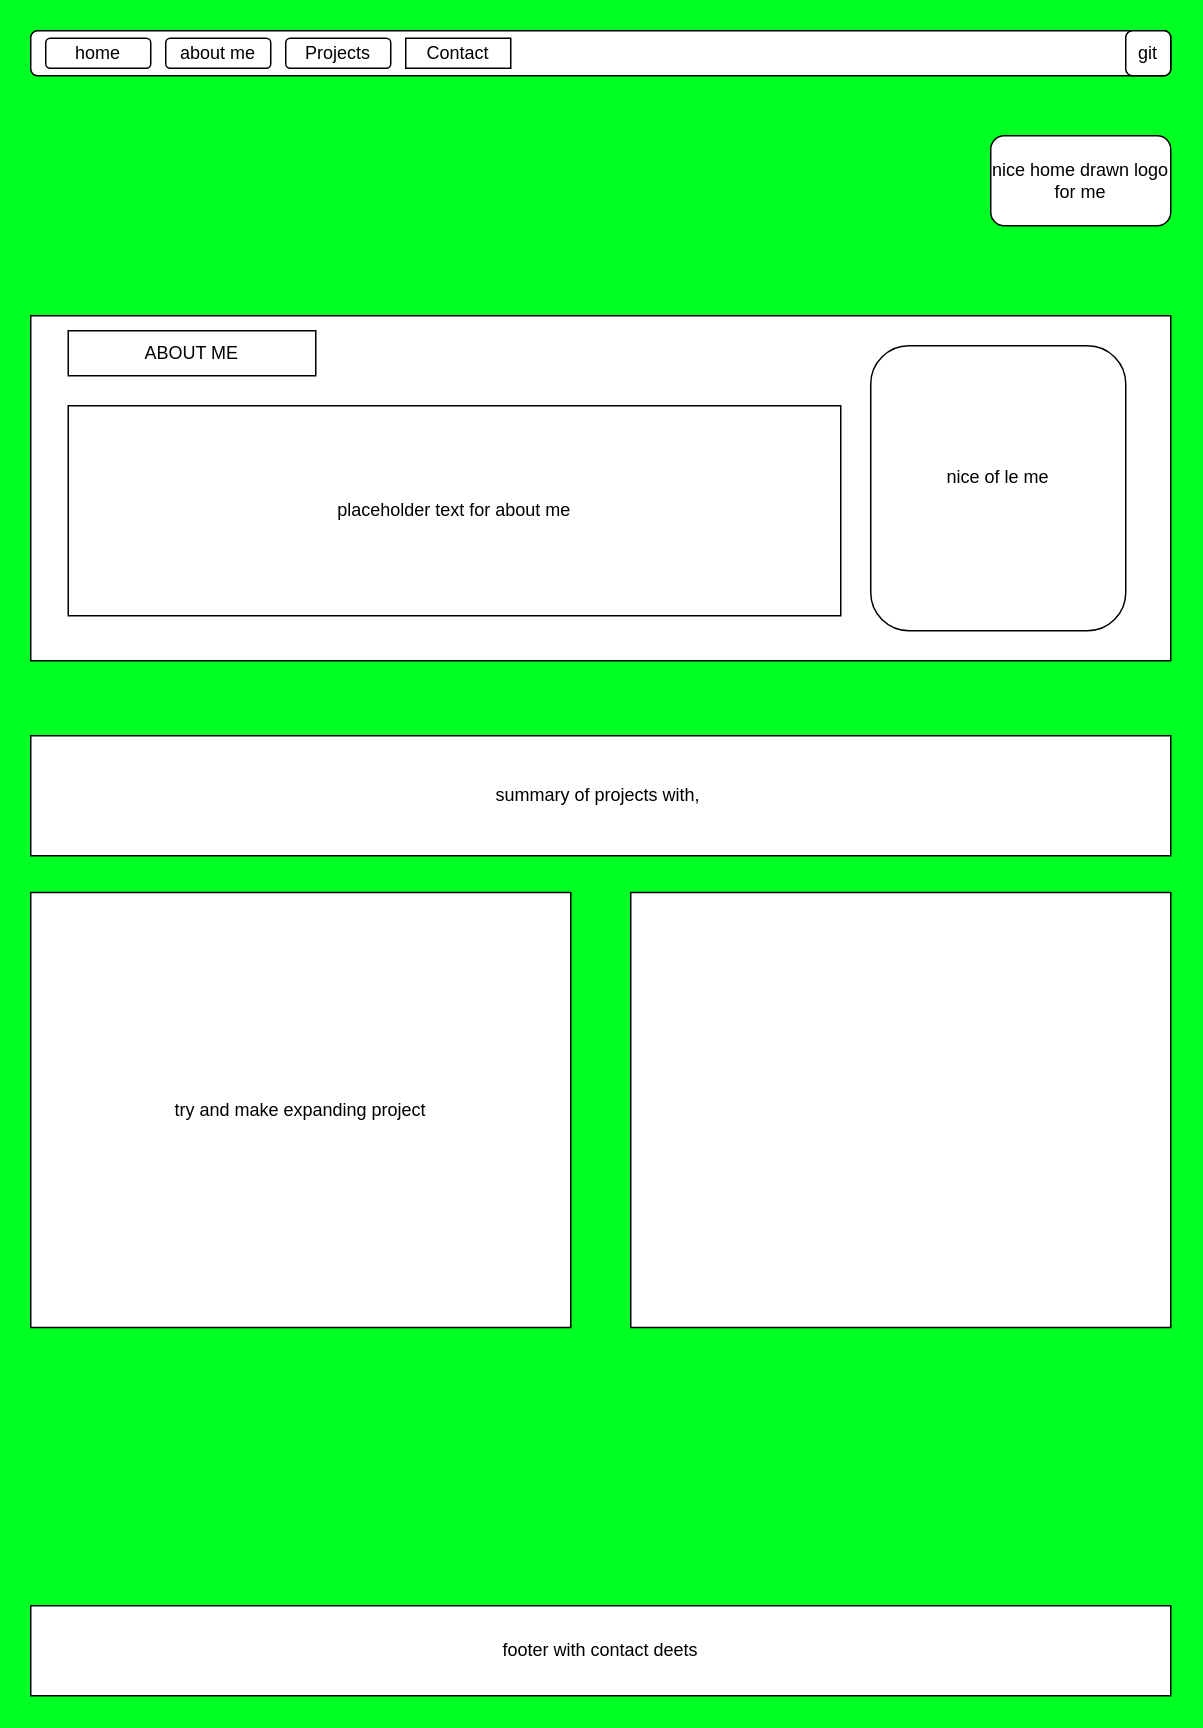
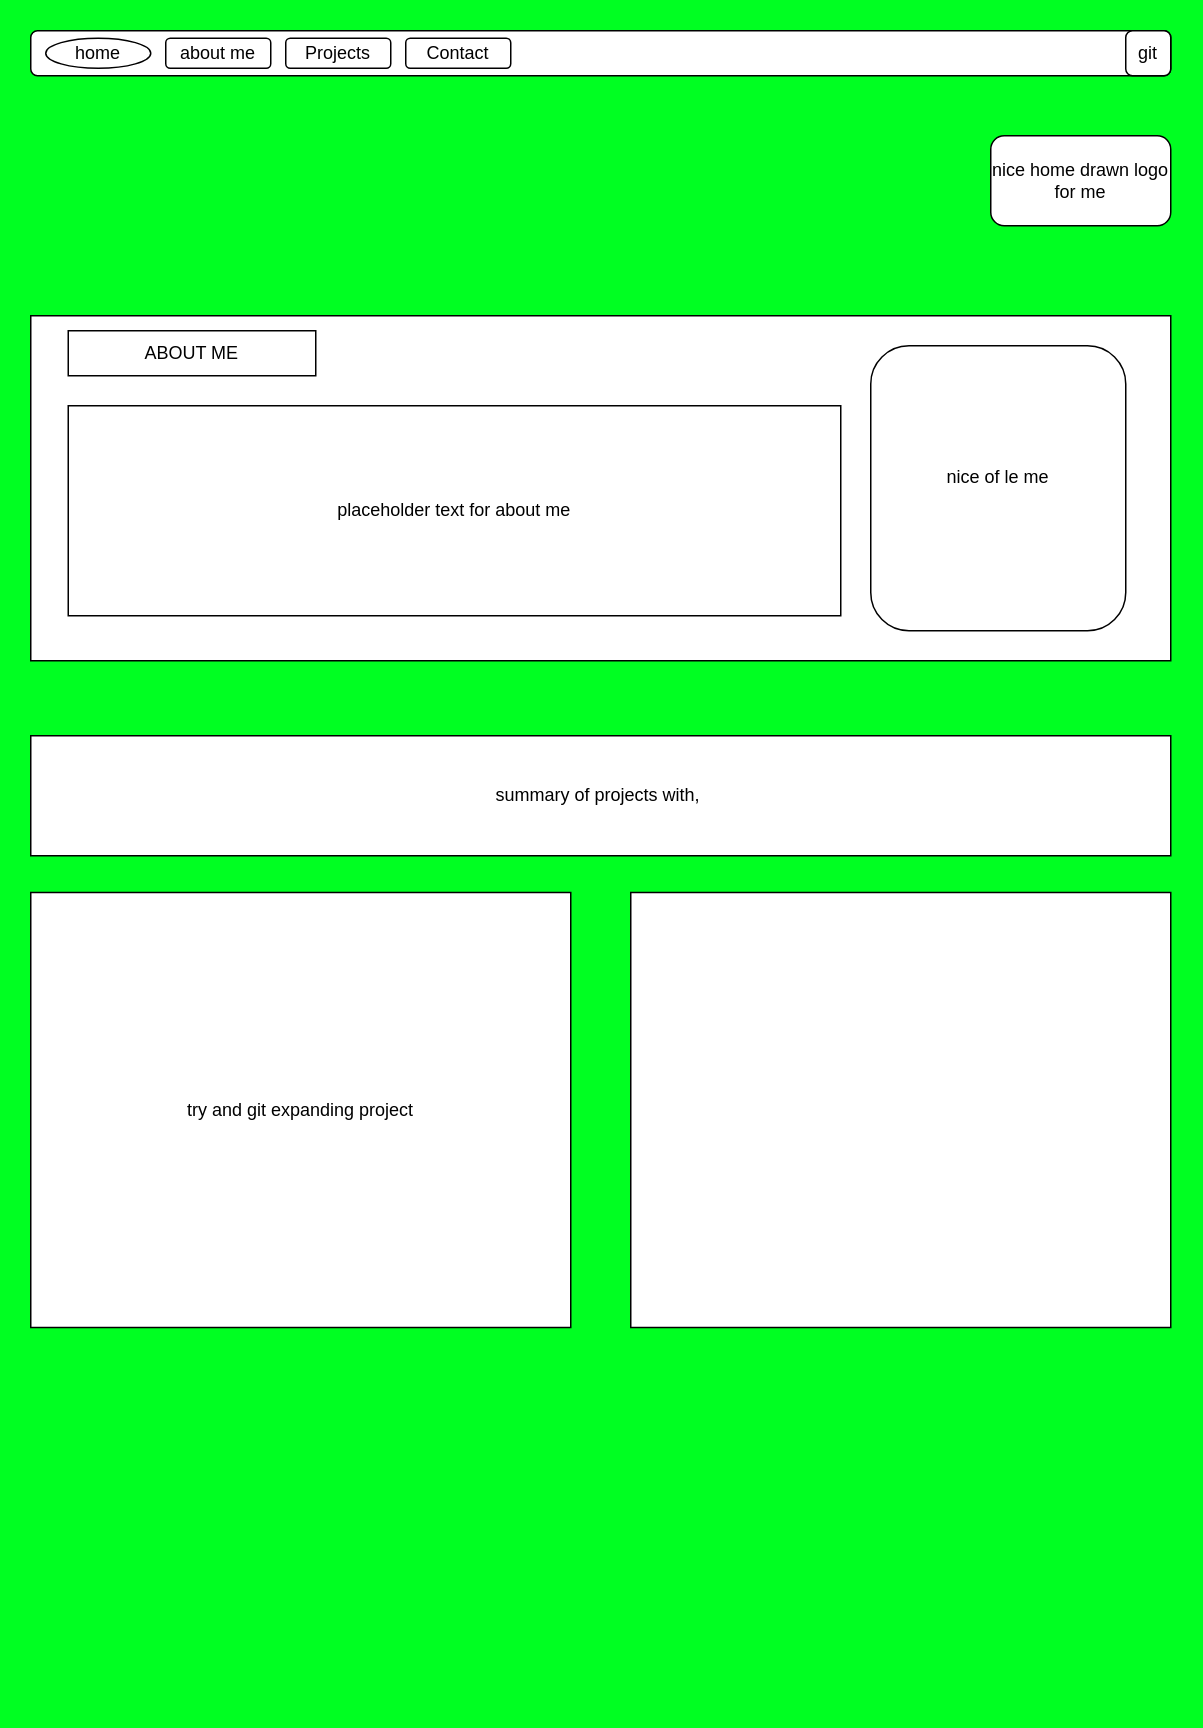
(98, 53) -> (98, 53)
(458, 53) -> (458, 53)
(301, 1111) -> (301, 1111)
(601, 1651) -> none
